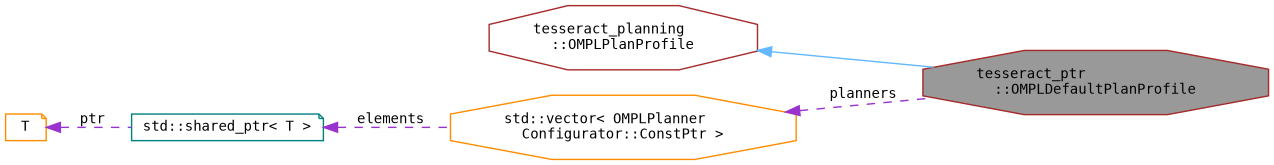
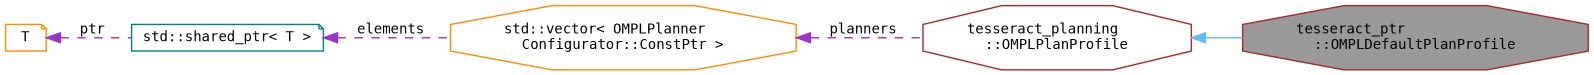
(867, 104) -> (867, 38)
